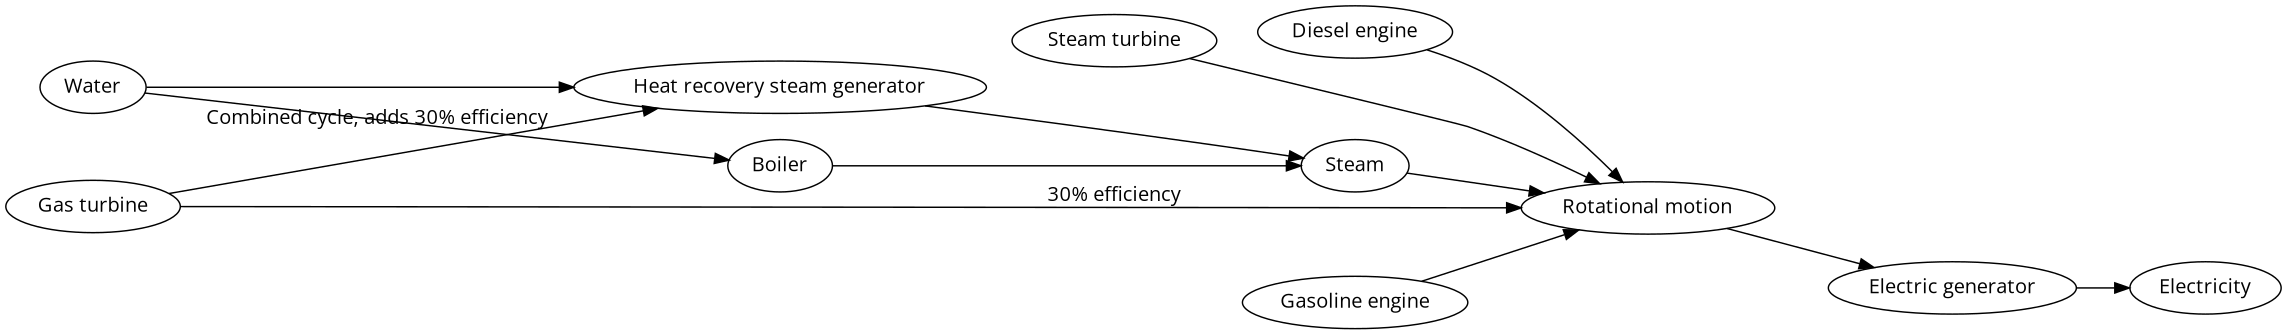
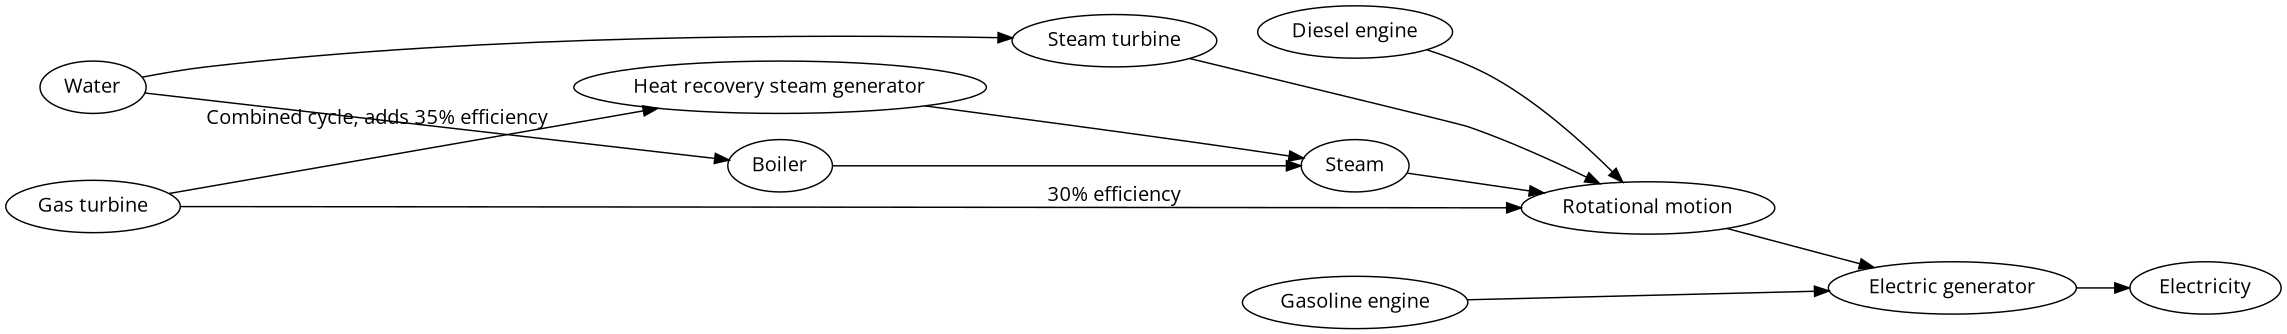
(353, 87) -> (569, 41)
(377, 119) -> (377, 119)
(1493, 258) -> (1641, 296)
